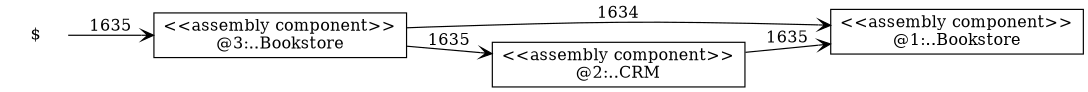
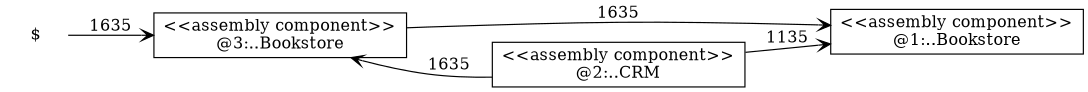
(619, 14) -> (619, 14)
(788, 38) -> (788, 38)
(444, 49) -> (427, 74)
